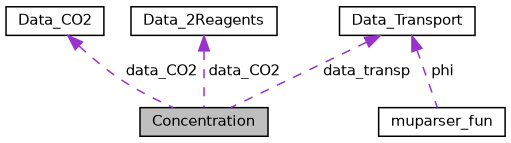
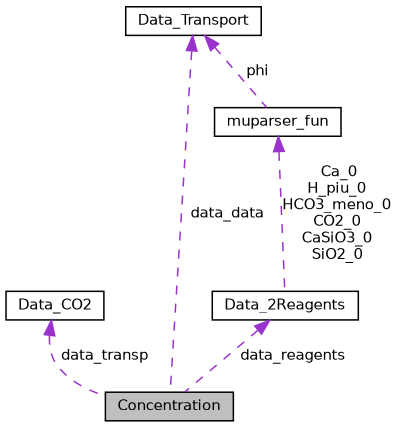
(160, 72) -> (102, 356)
(242, 72) -> (291, 356)
(364, 72) -> (225, 214)
none -> (282, 222)
